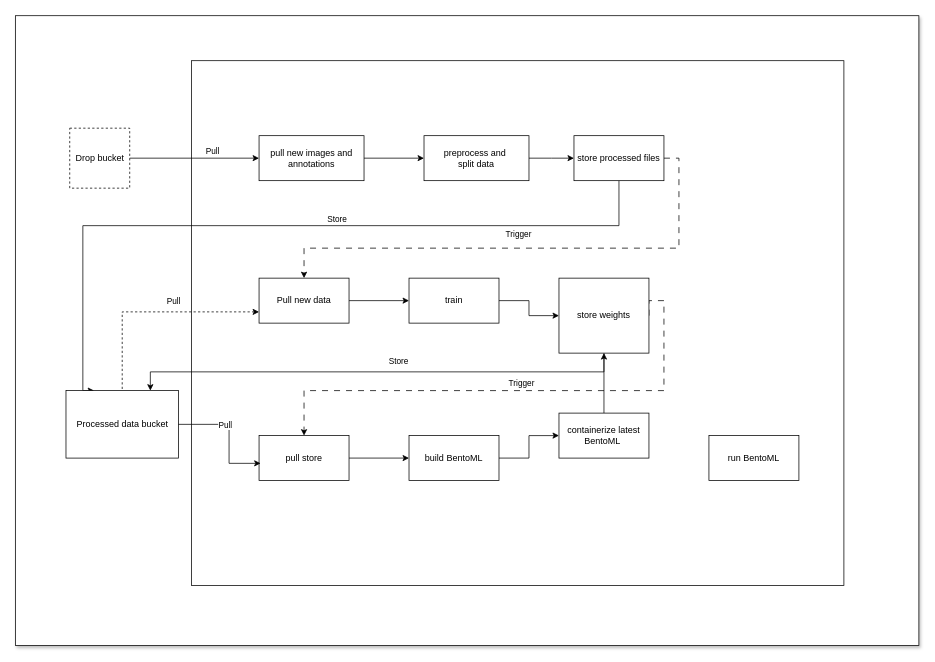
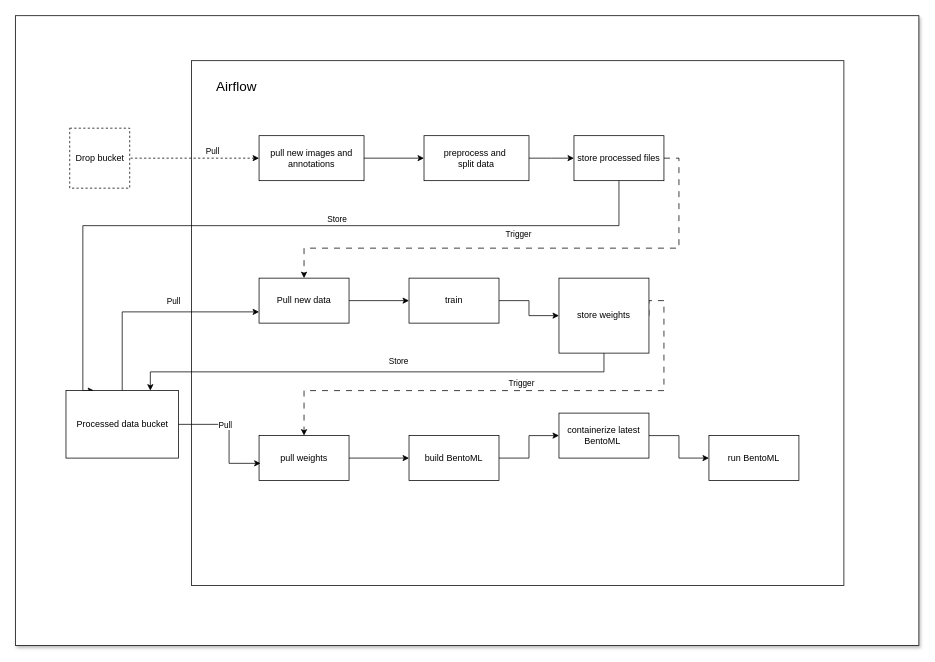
none -> (237, 87)
(192, 158) -> (192, 158)
(149, 312) -> (149, 312)
(604, 393) -> (665, 435)
(304, 458) -> (304, 458)
